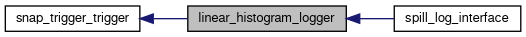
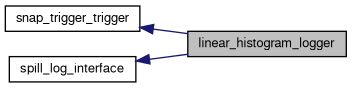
(377, 19) -> (169, 57)
